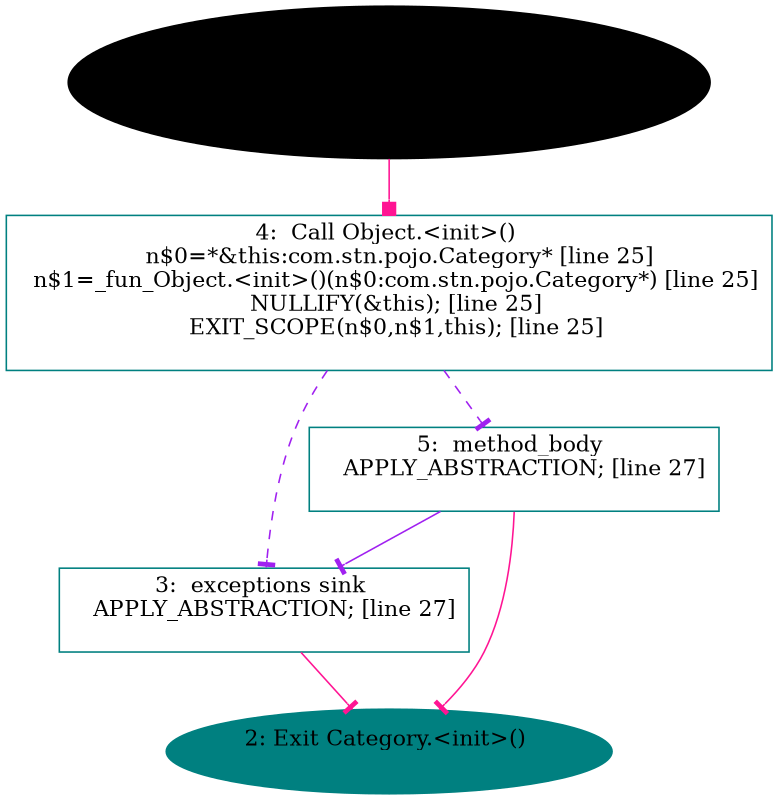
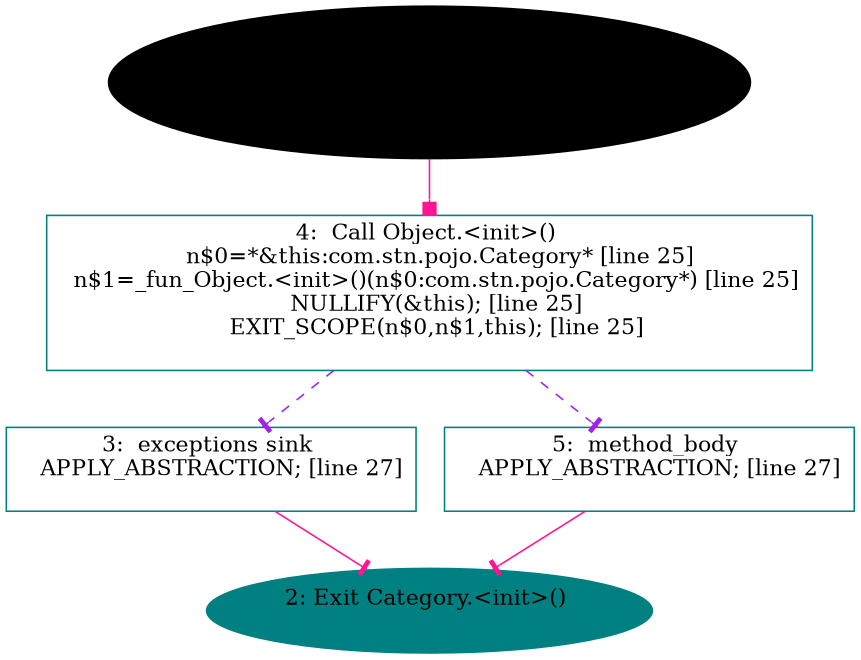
(393, 538) -> none
